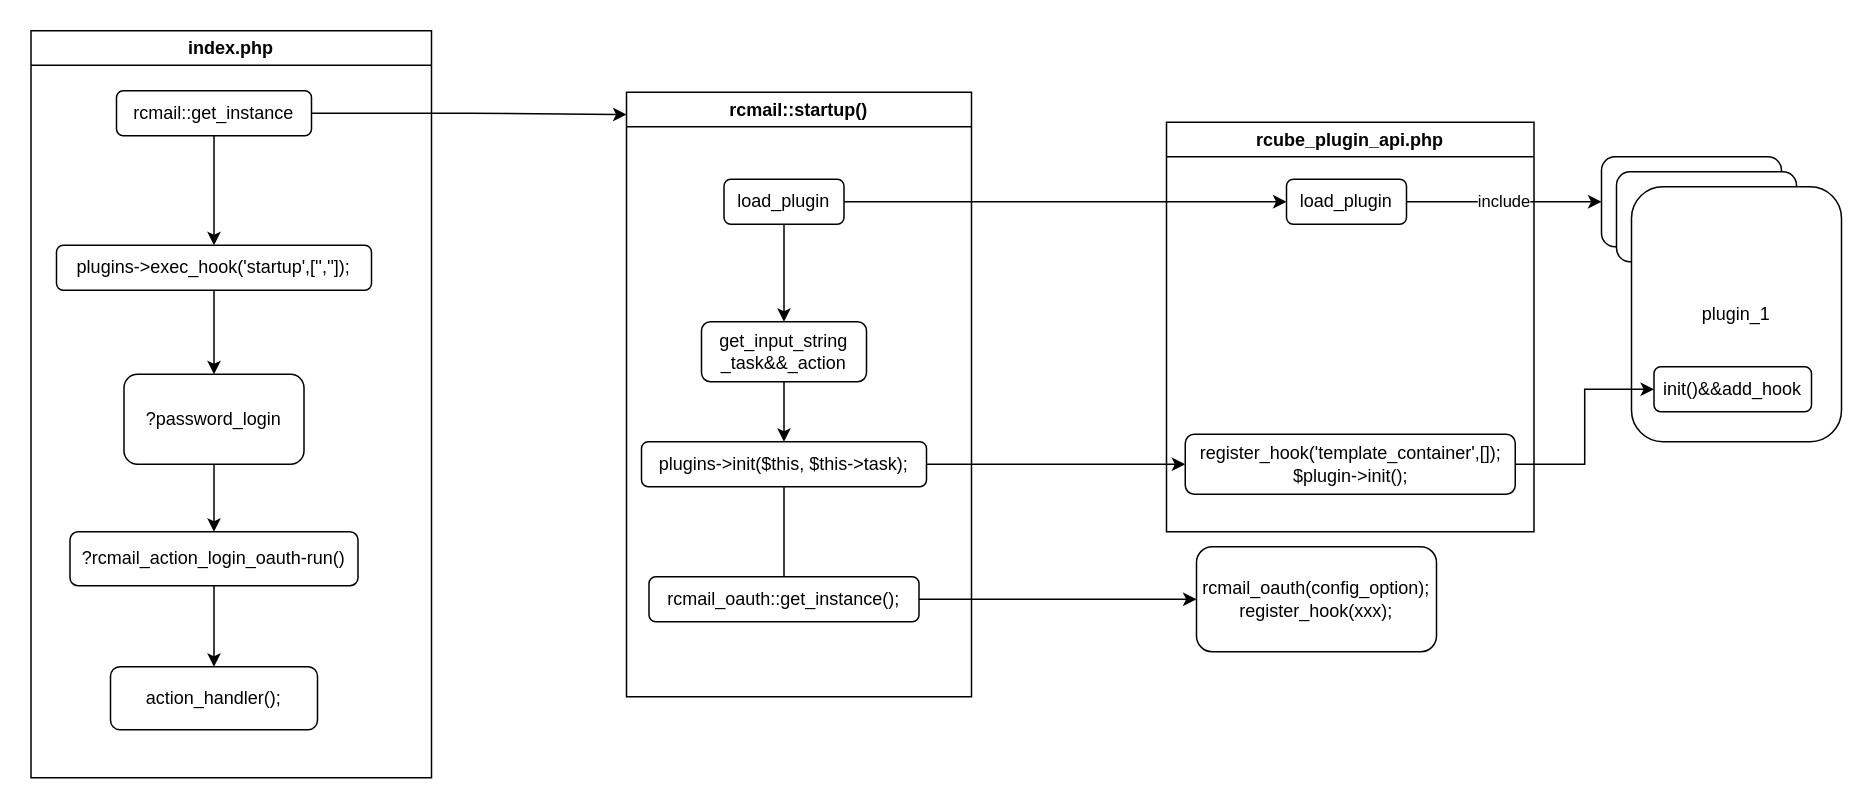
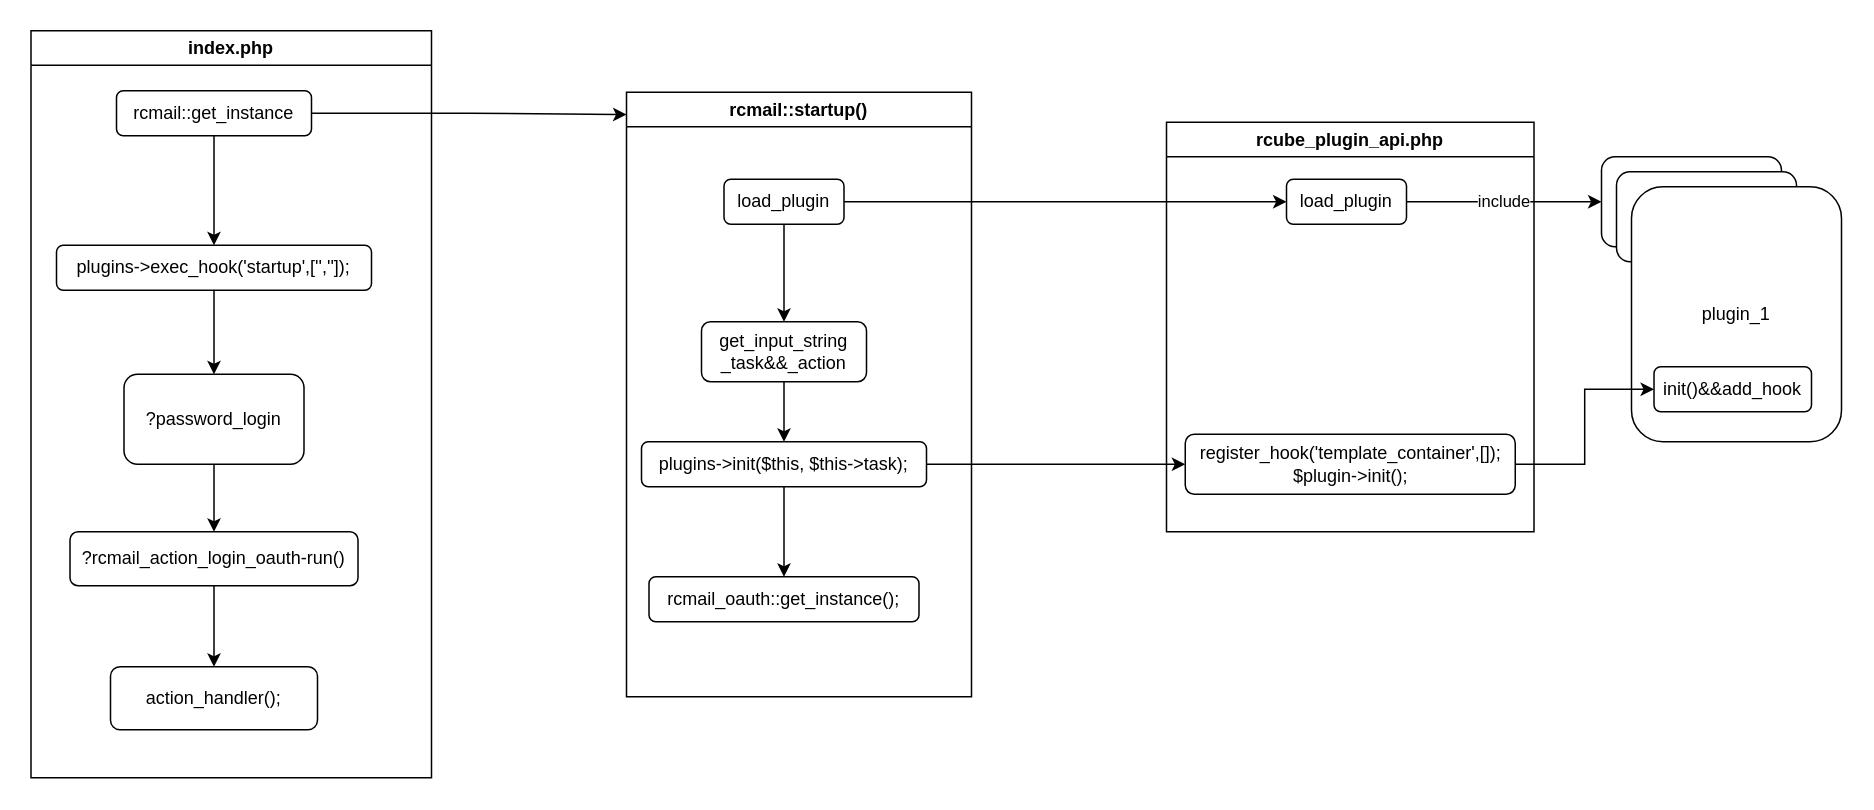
(784, 569) -> (784, 565)
(1052, 599) -> none
(1316, 599) -> none
